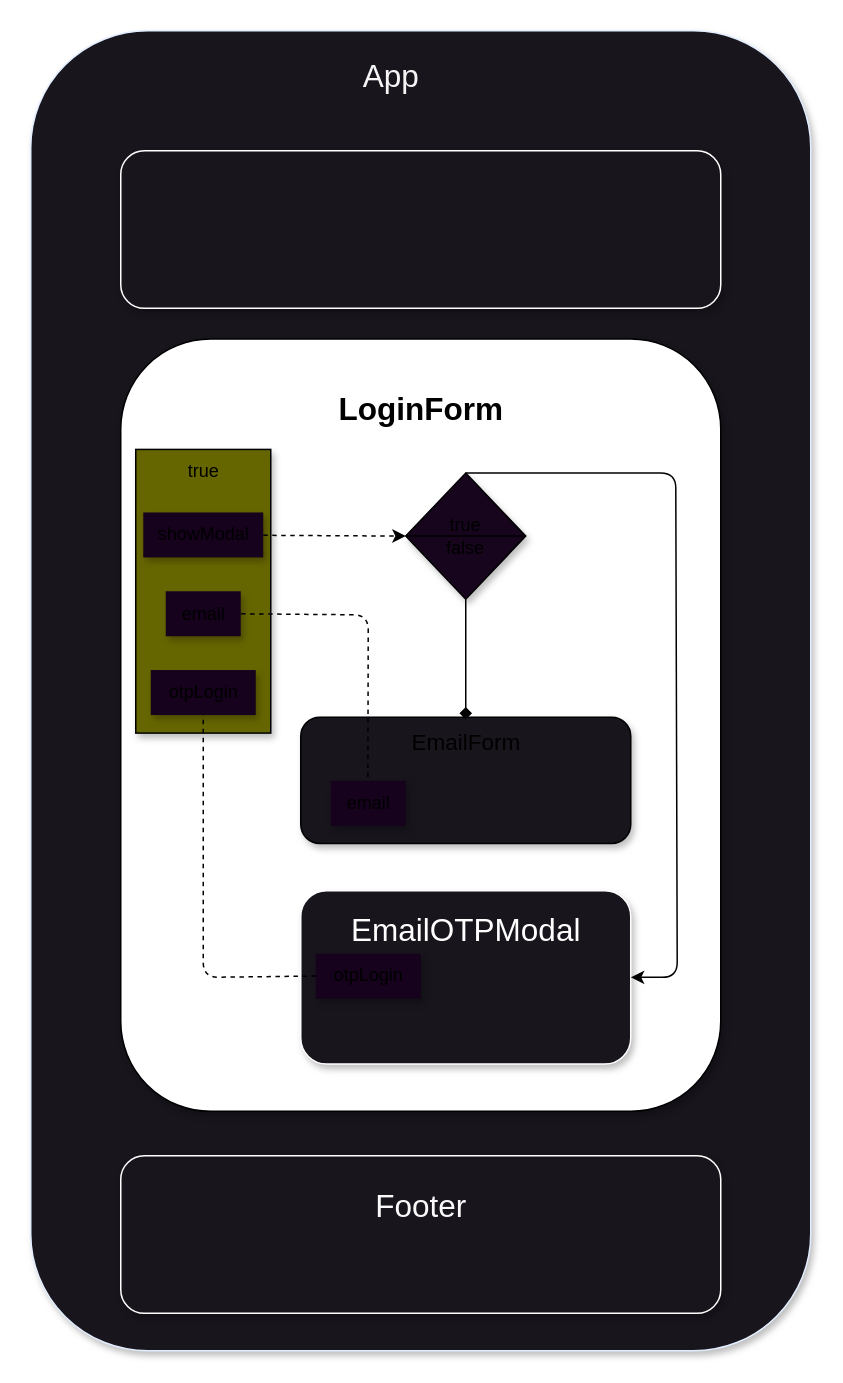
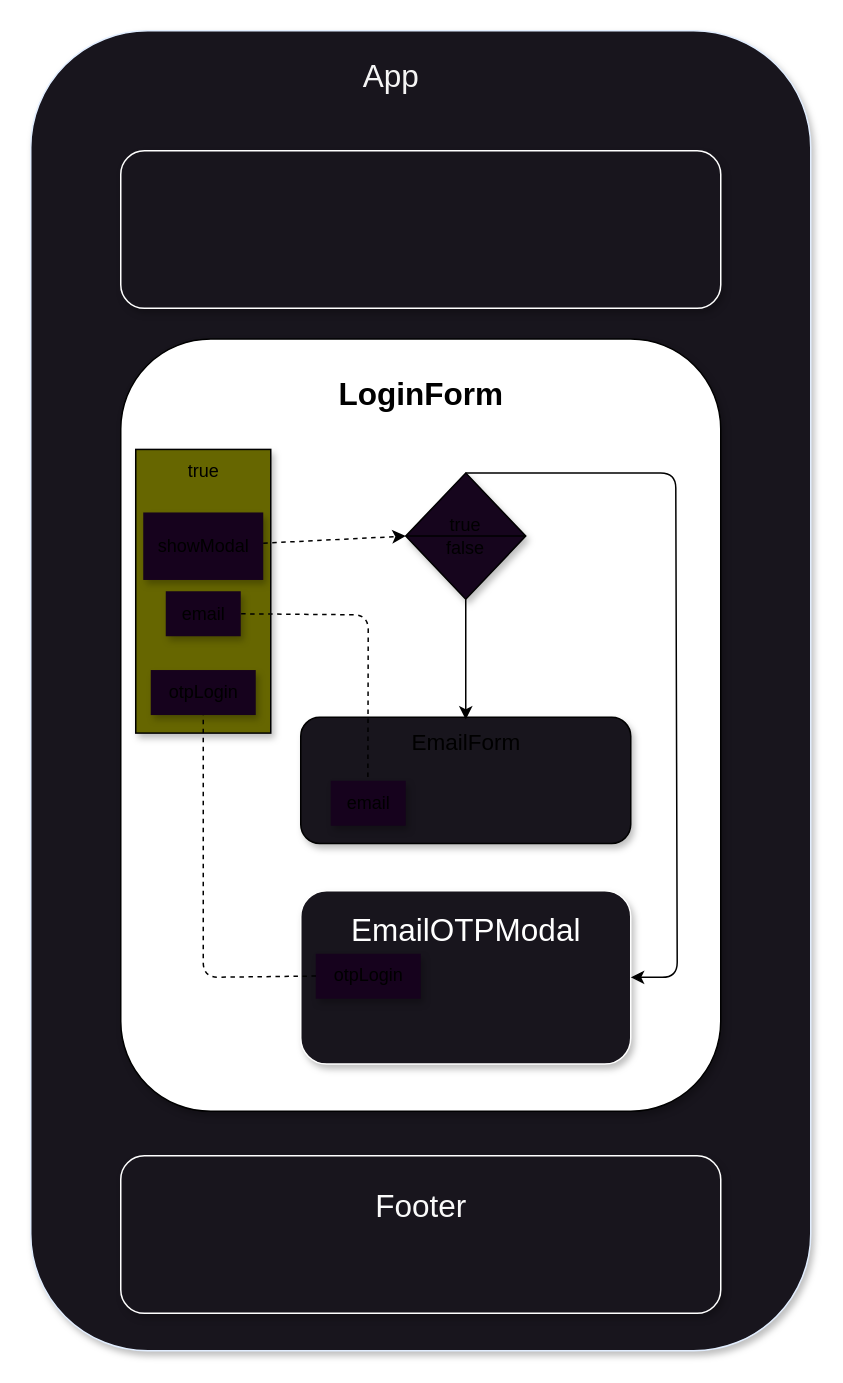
(421, 408) -> (421, 393)
(203, 535) -> (203, 546)
(466, 707) -> (466, 708)
